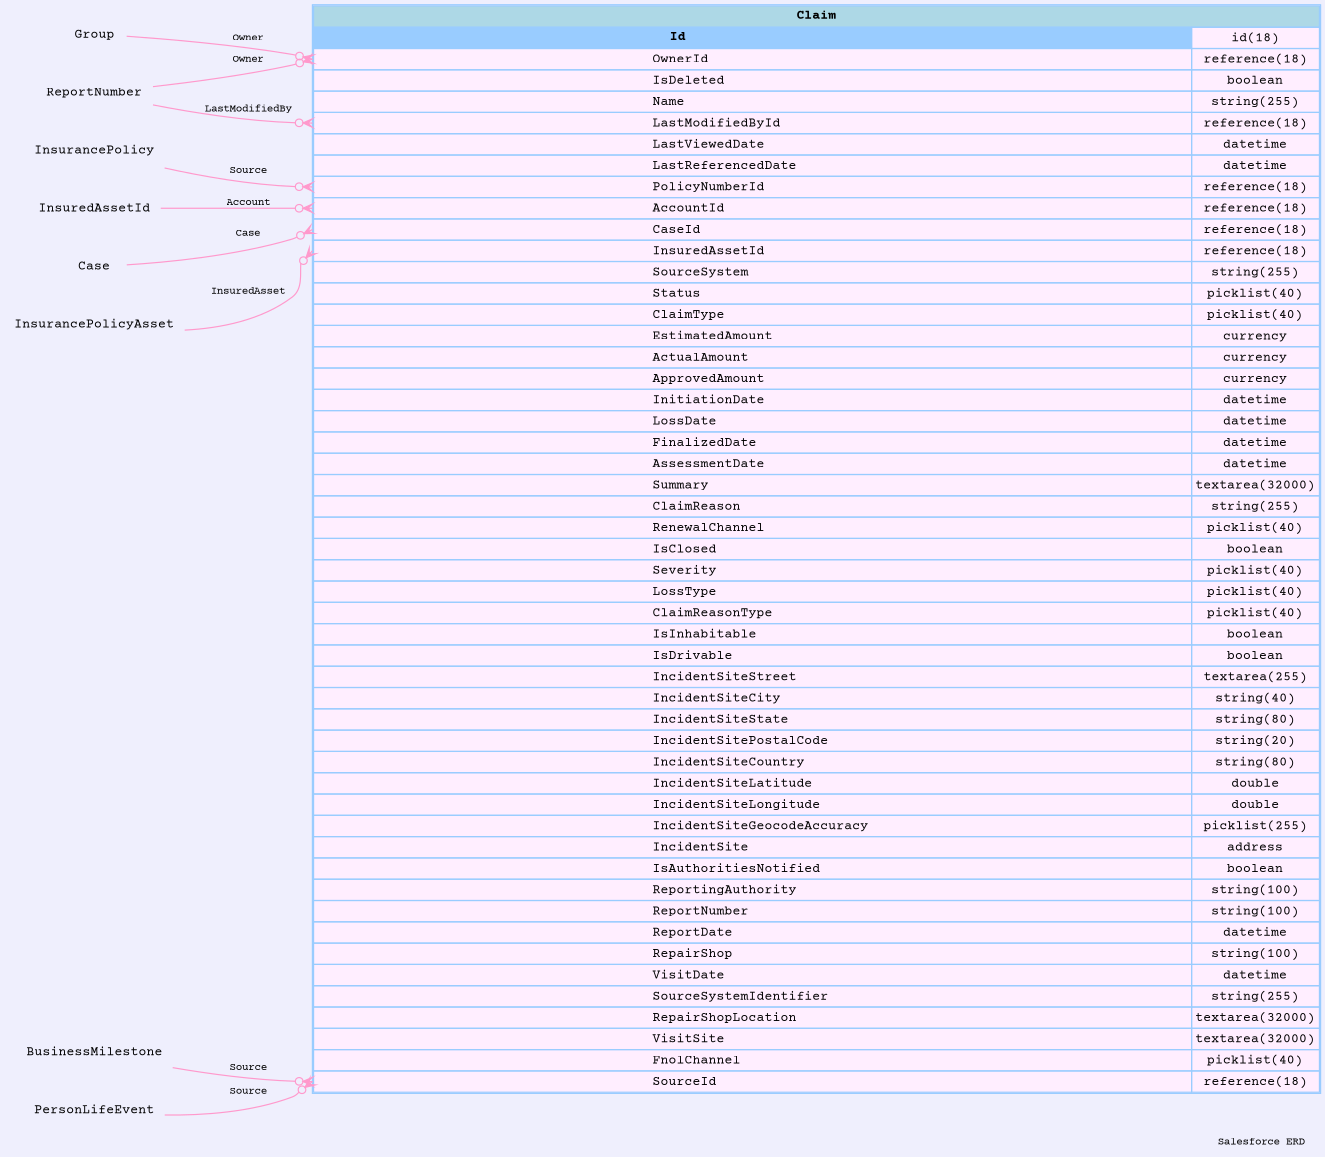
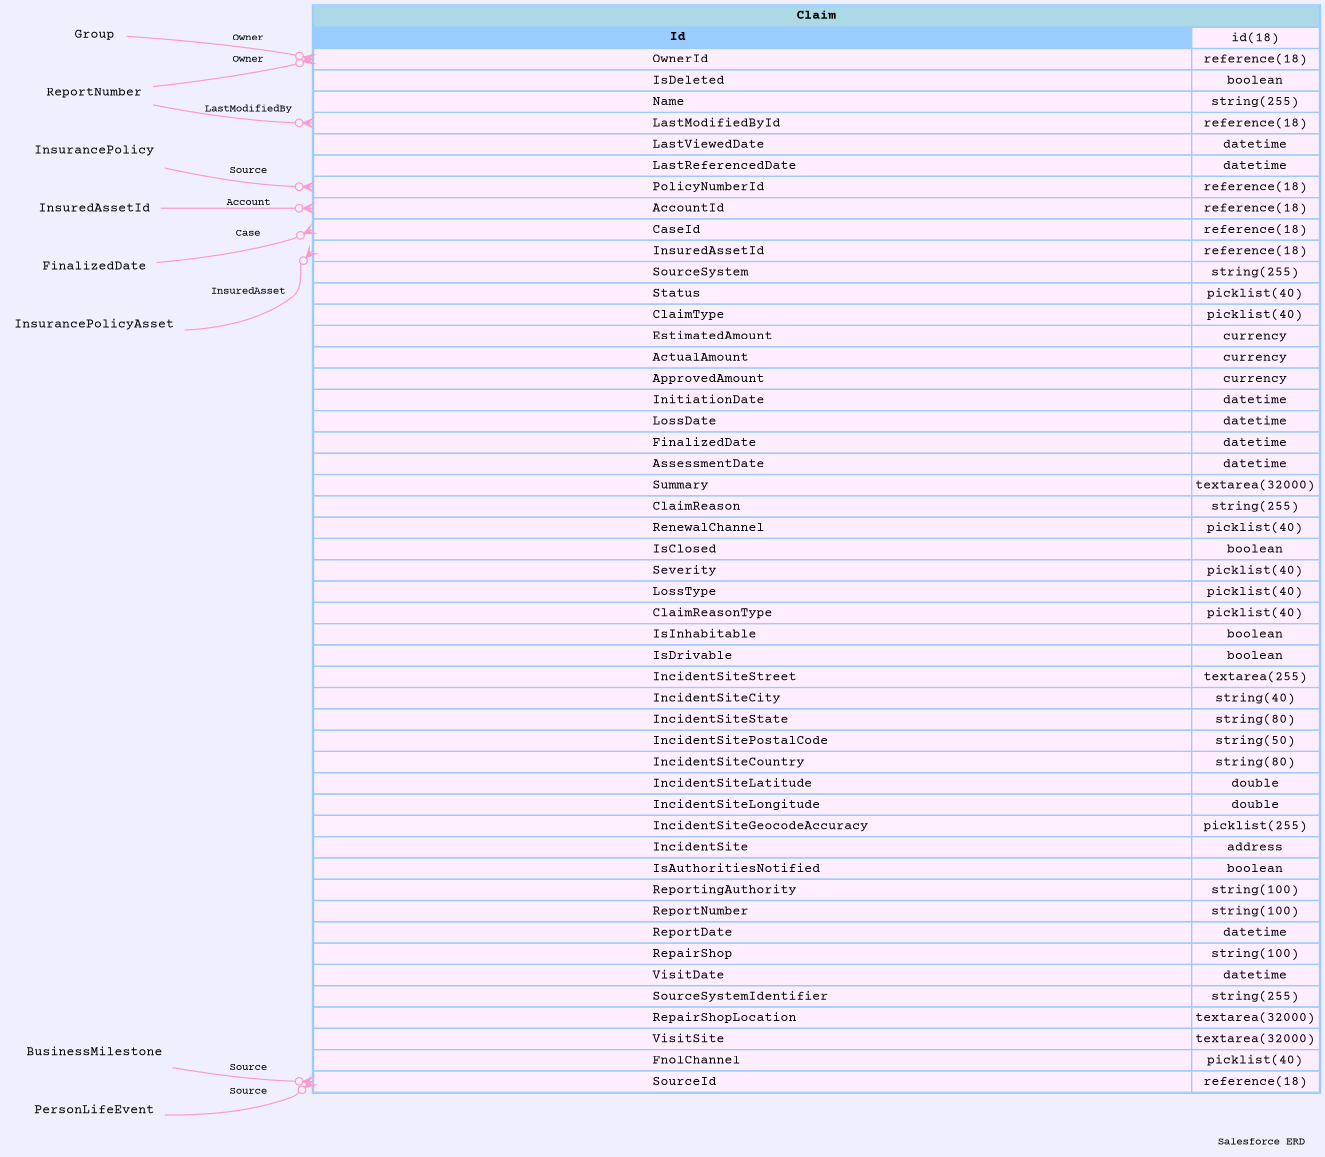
(95, 266) -> (95, 266)
(1256, 740) -> (1256, 740)
